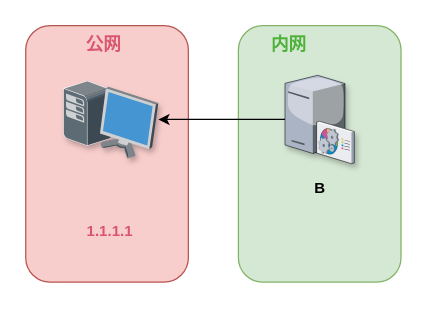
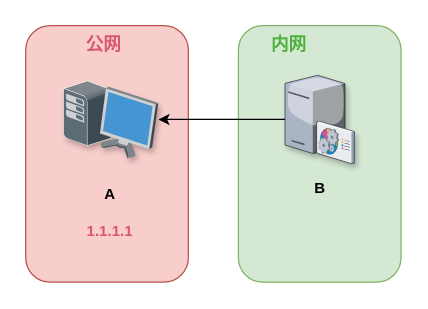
none -> (109, 194)
